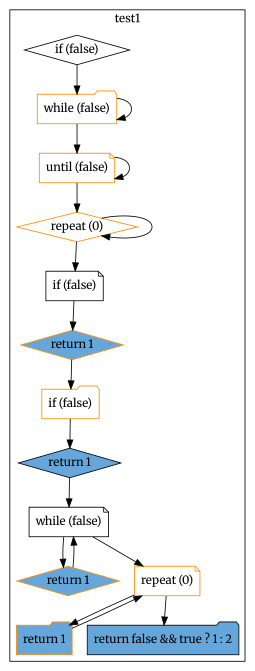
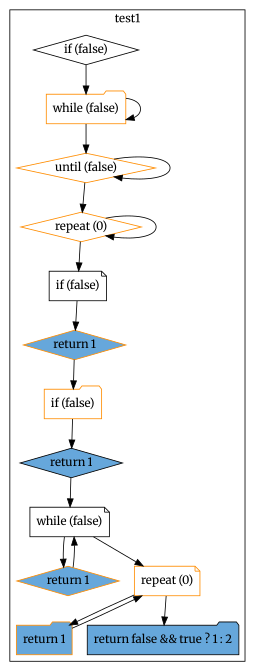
(77, 168) -> (86, 168)
